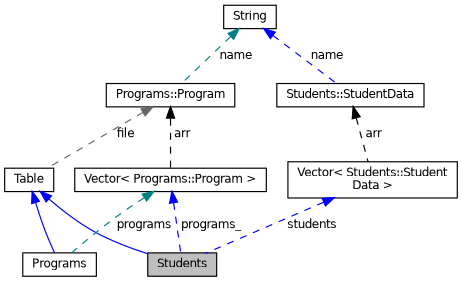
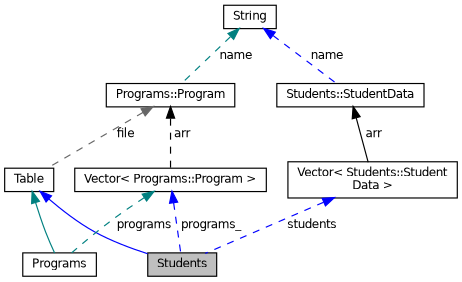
(362, 140) -> (362, 140)
(44, 228) -> (44, 228)
